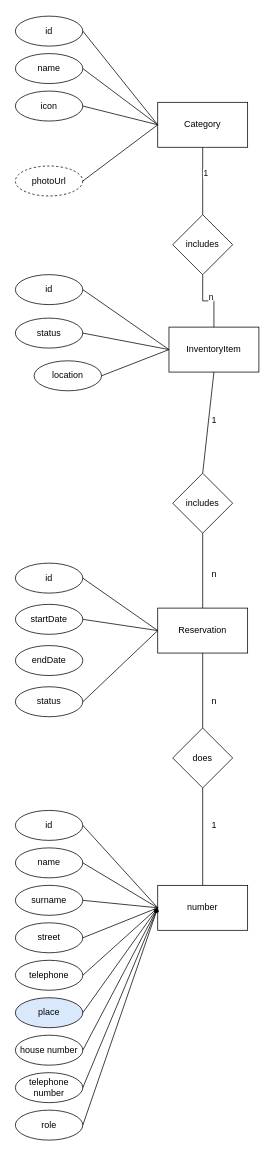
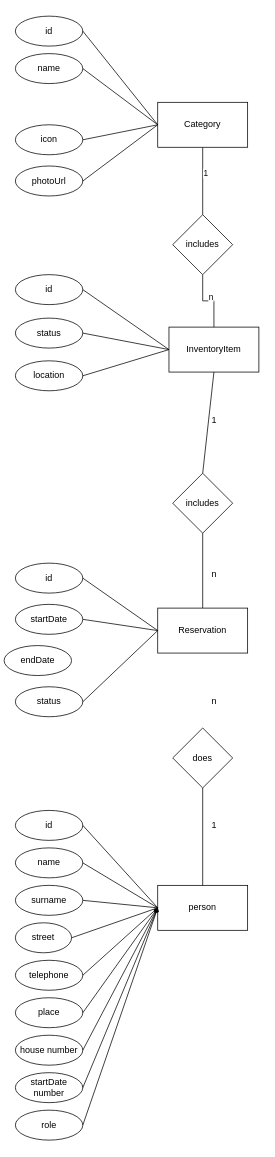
(49, 105) -> (49, 139)
(49, 180) -> (49, 180)
(68, 375) -> (49, 375)
(49, 660) -> (38, 660)
(203, 691) -> none
(203, 908) -> (203, 908)
(49, 938) -> (44, 938)
(49, 1013) -> (49, 1013)
(49, 1088) -> (49, 1088)
